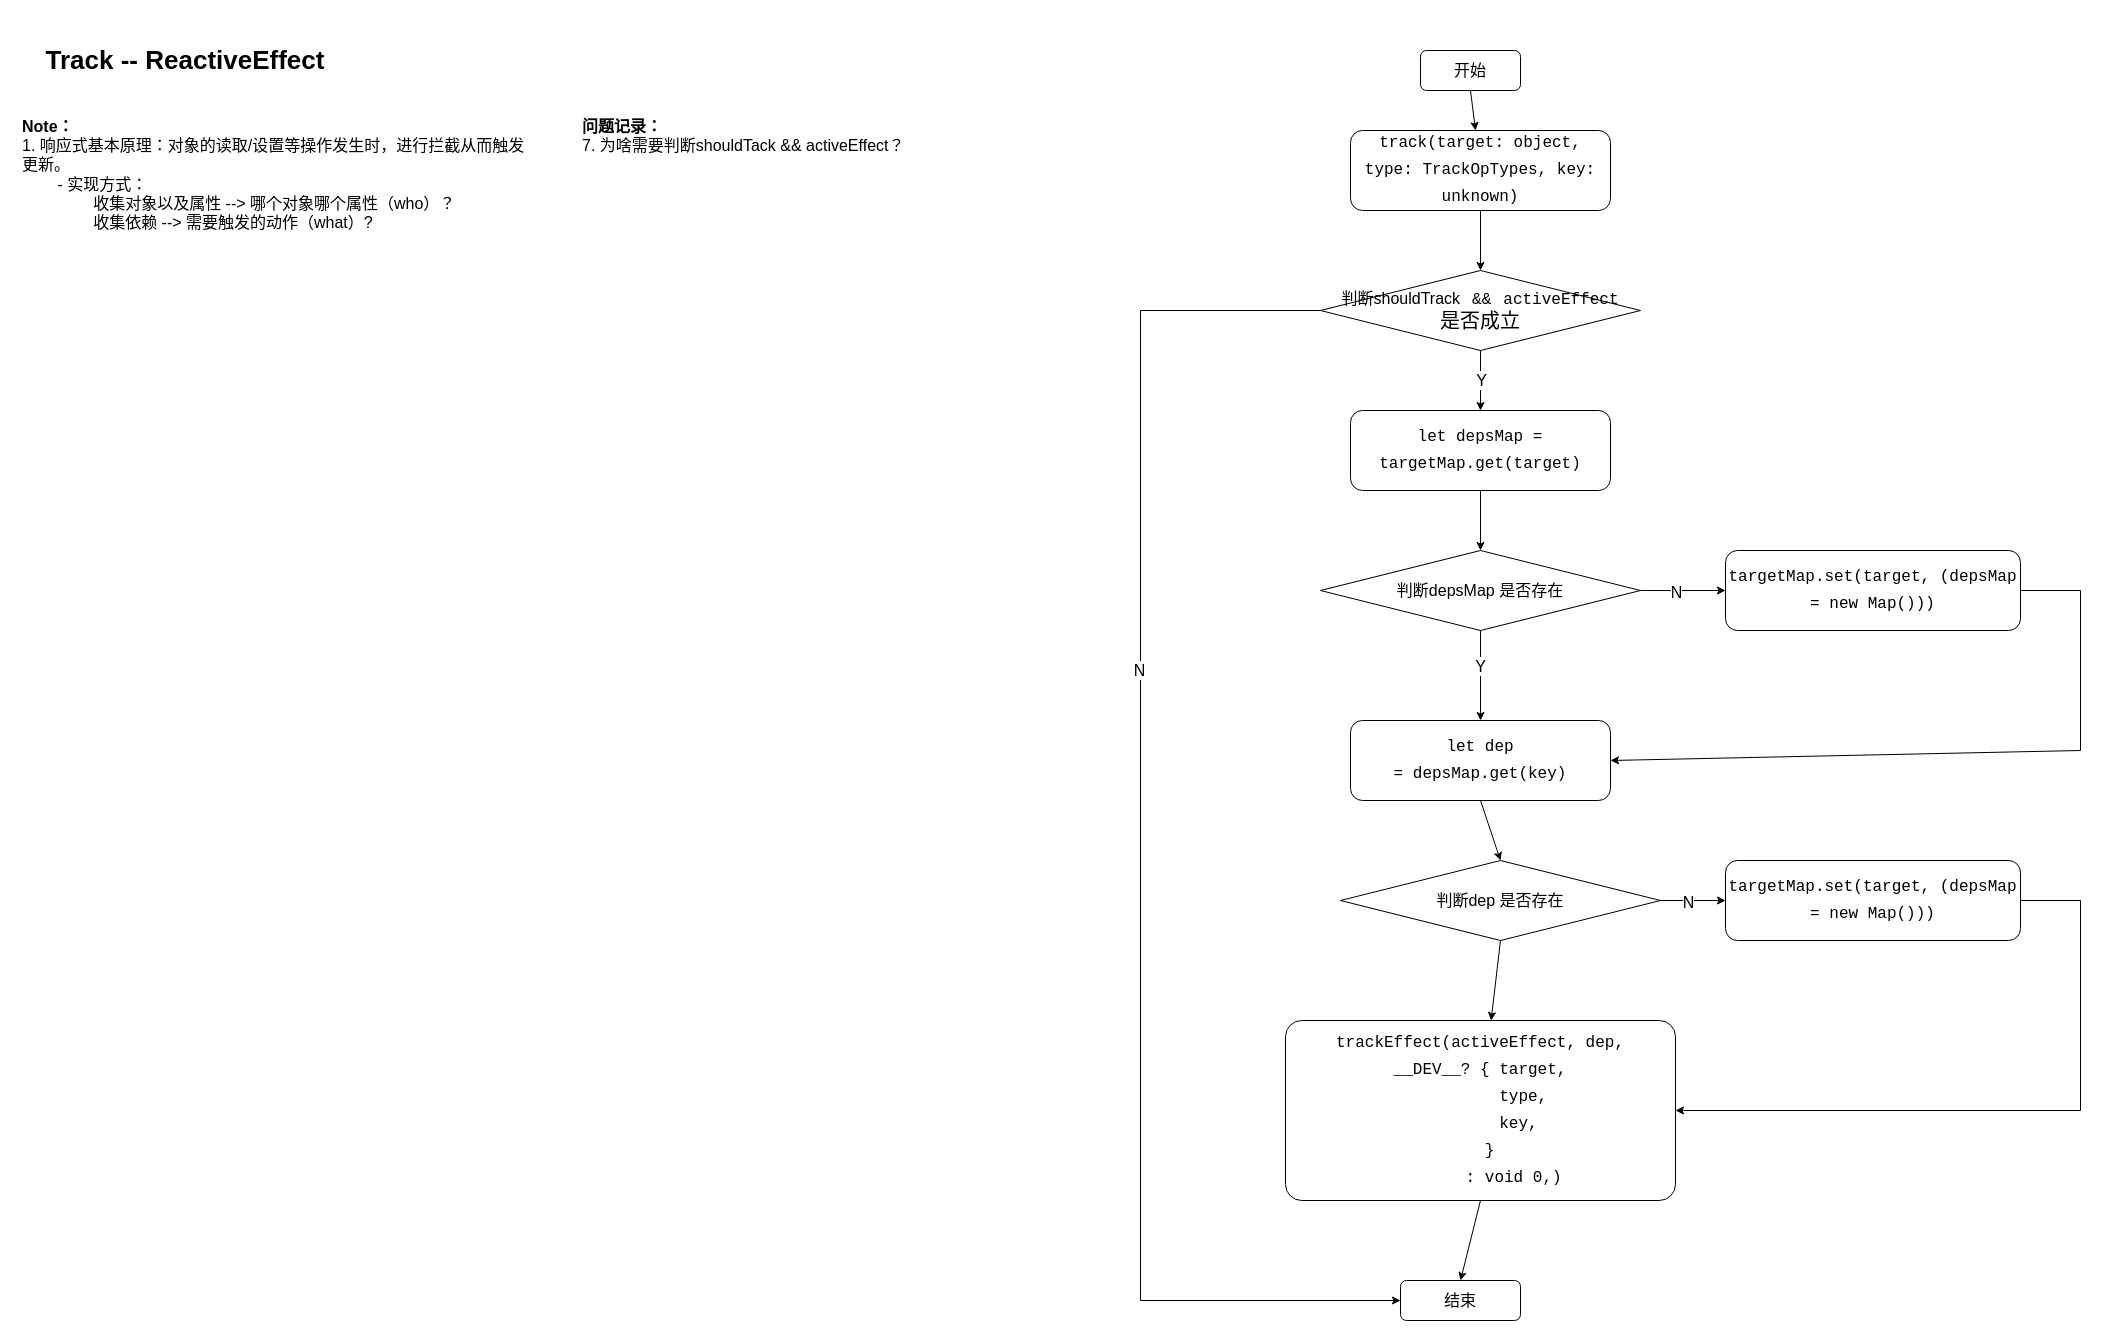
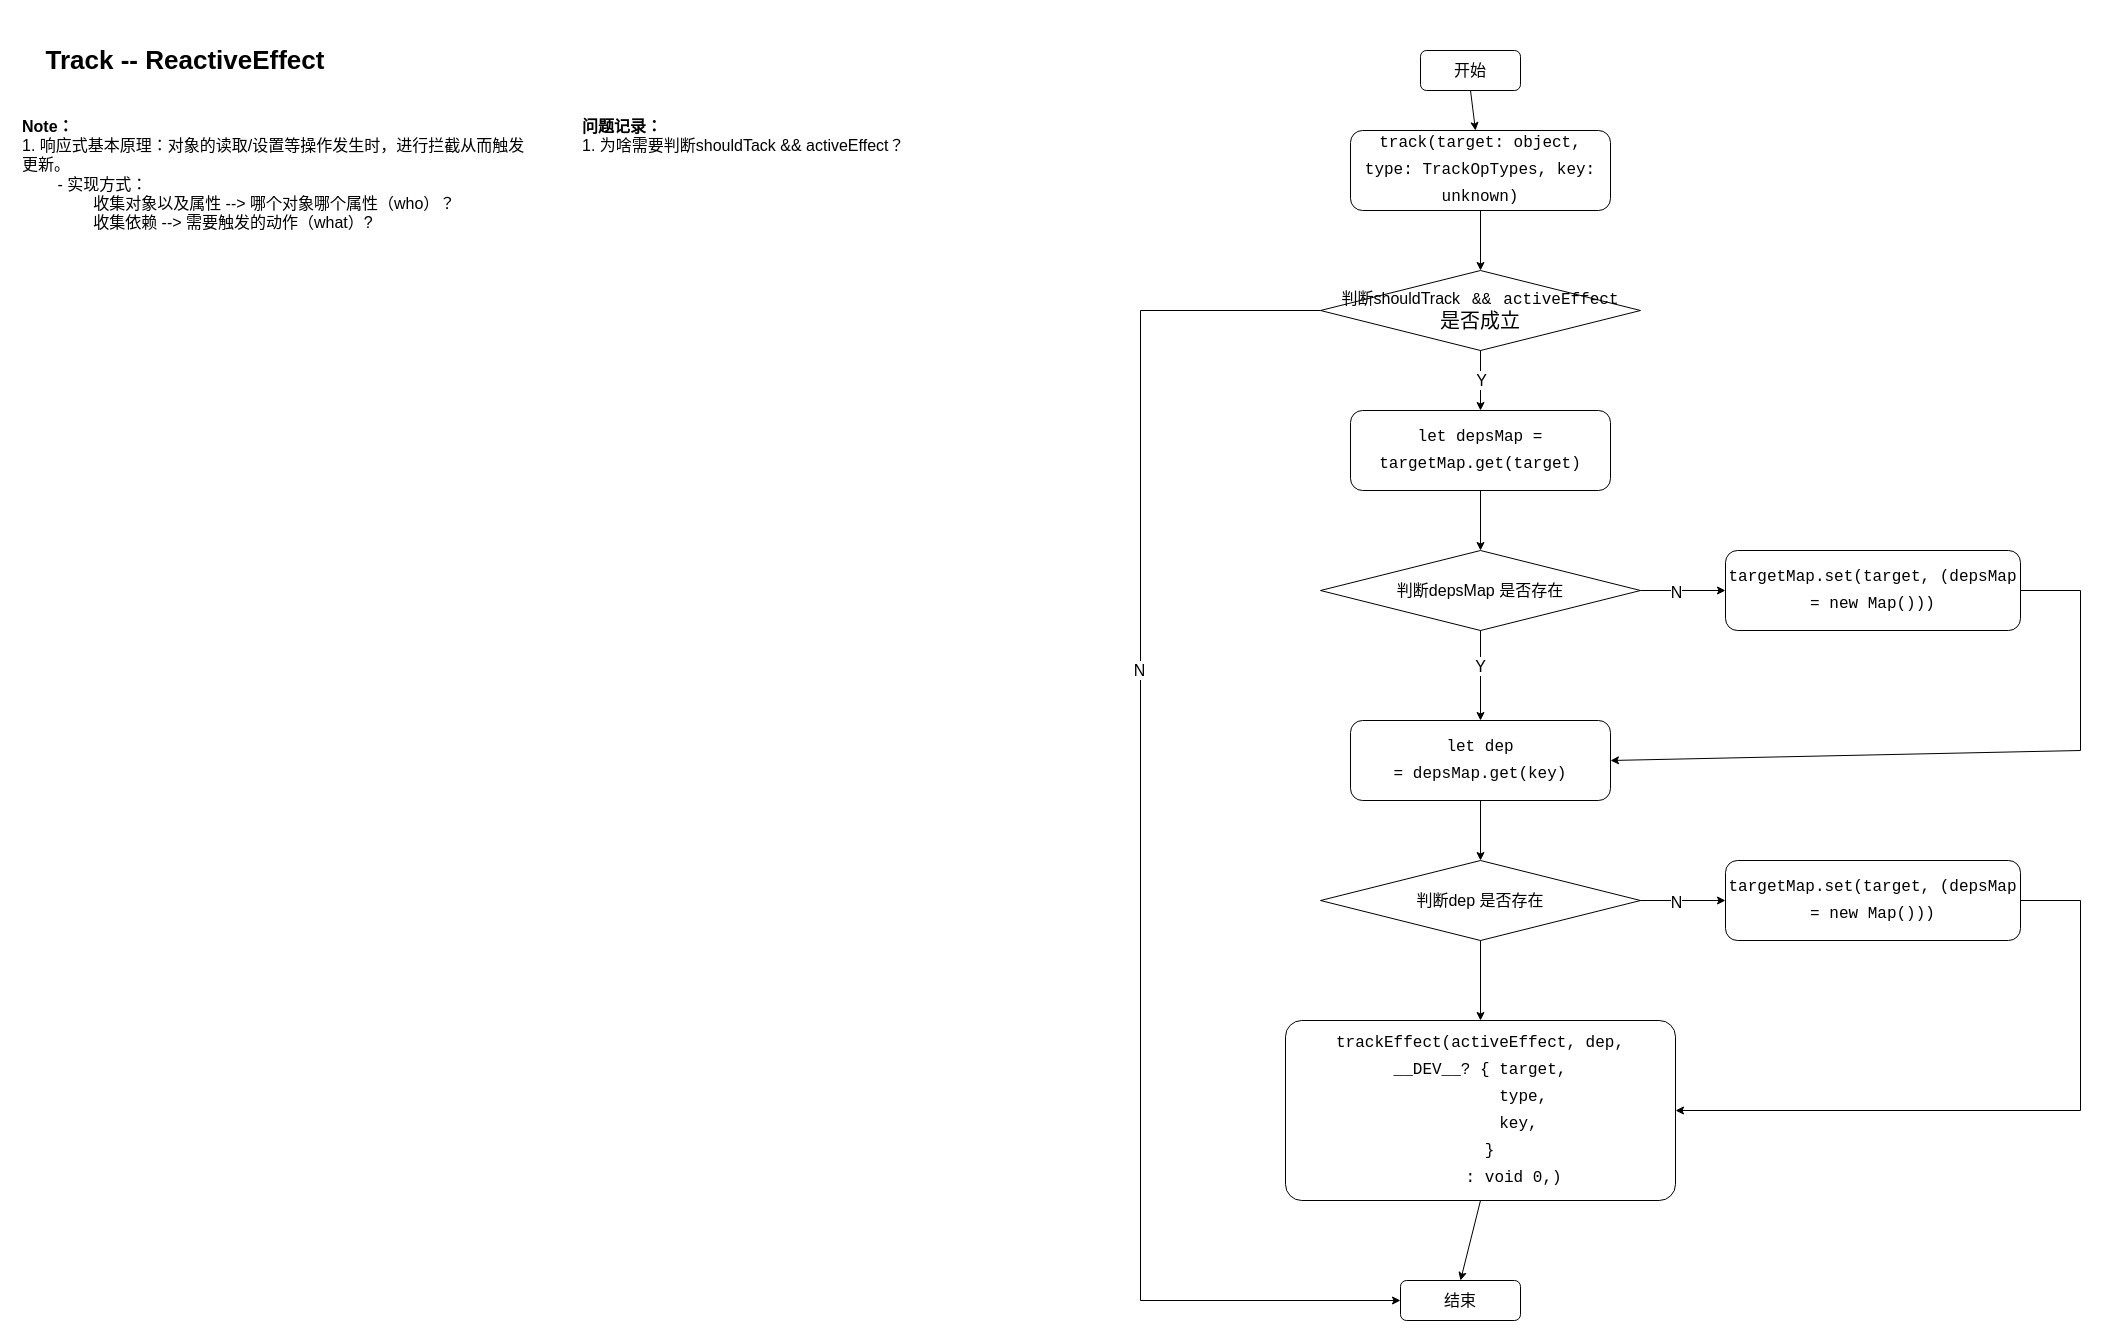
(756, 137) -> (756, 137)
(1501, 901) -> (1481, 901)
